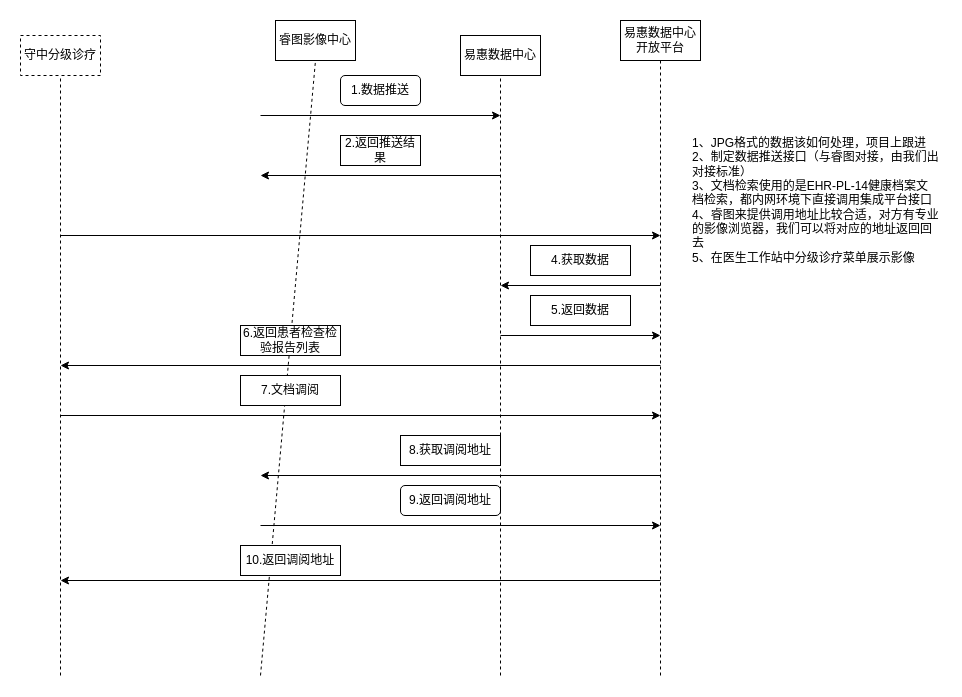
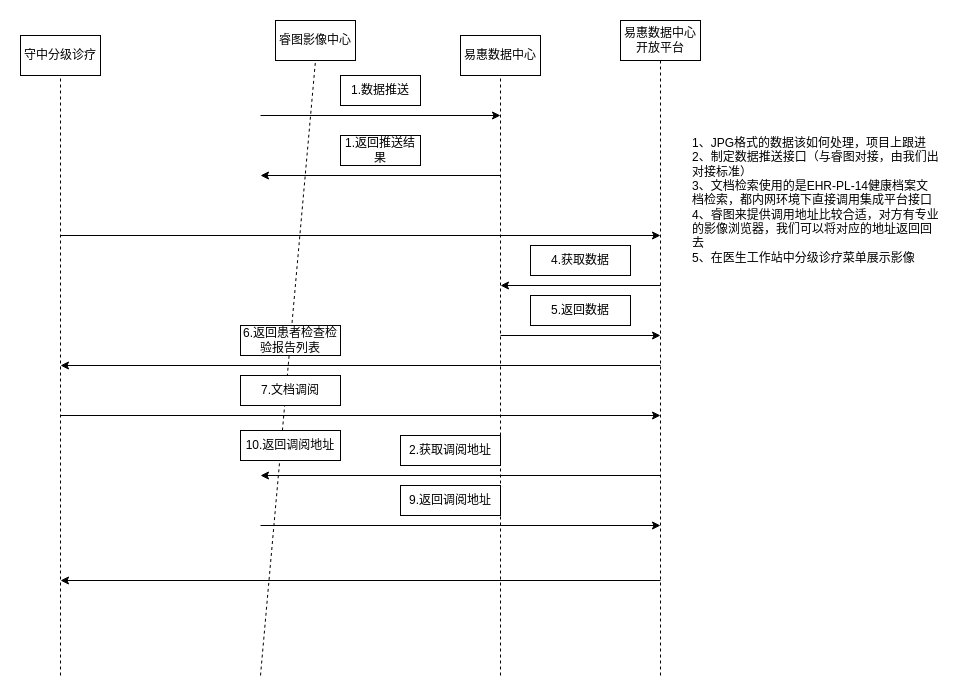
(61, 56) -> (61, 56)
(381, 91) -> (381, 91)
(381, 151) -> (381, 151)
(451, 451) -> (451, 451)
(451, 501) -> (451, 501)
(291, 561) -> (291, 446)
